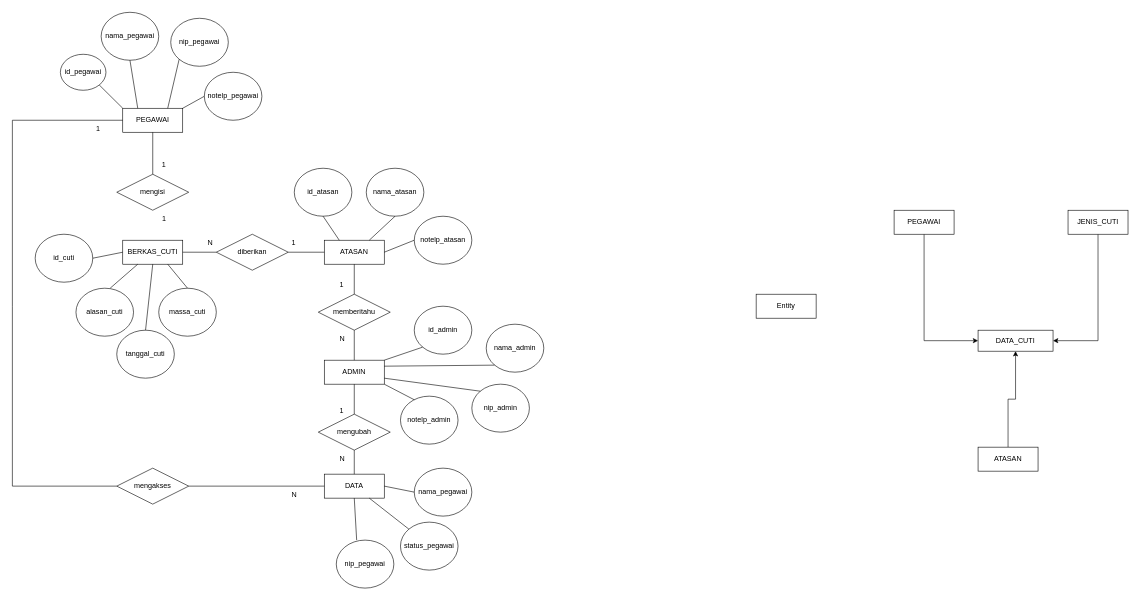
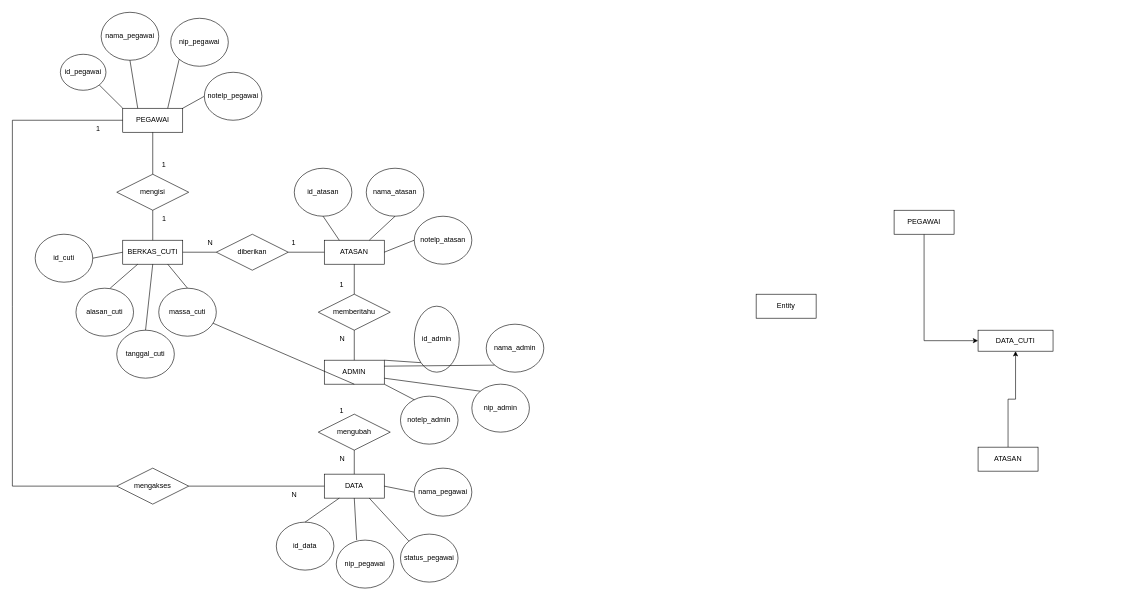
(1098, 222) -> none
none -> (153, 225)
(443, 330) -> (437, 339)
(1098, 341) -> none
(354, 399) -> (284, 354)
none -> (323, 510)
none -> (305, 546)
(429, 546) -> (429, 558)
